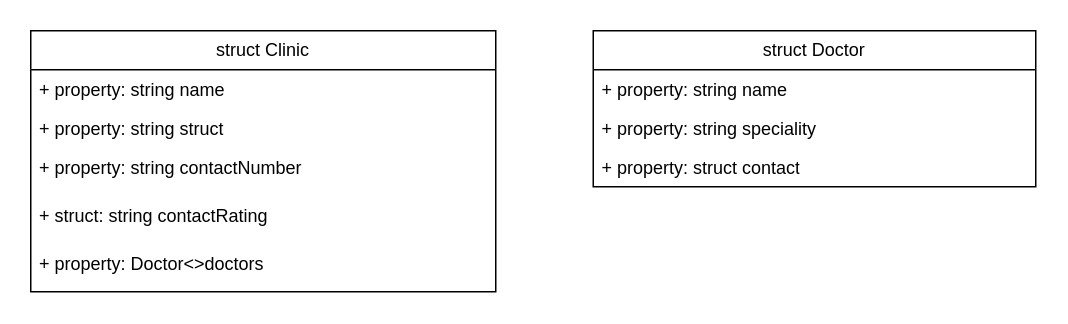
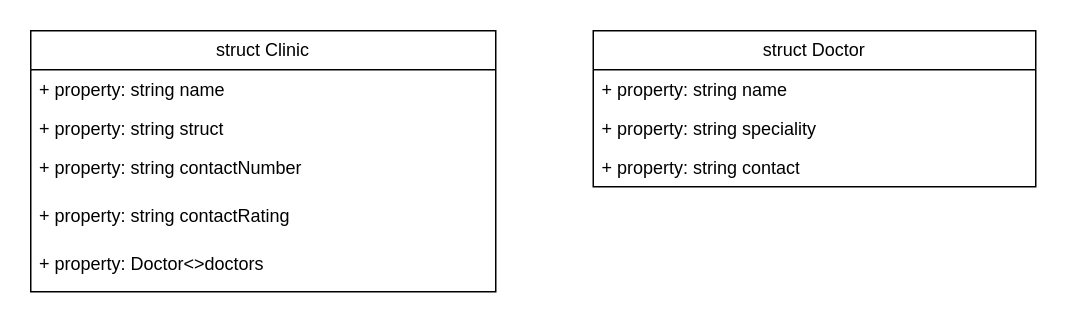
(724, 169) -> (722, 169)
(177, 217) -> (187, 217)
